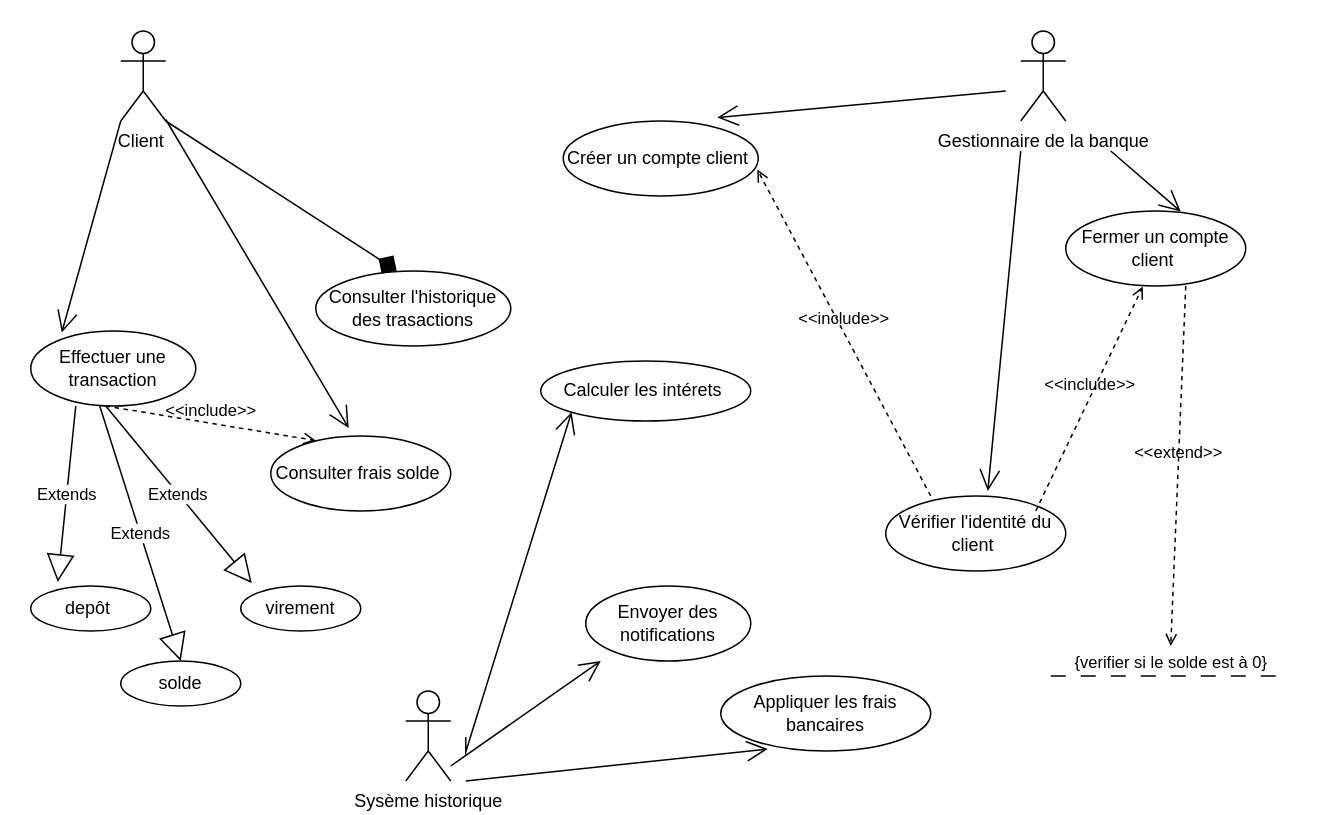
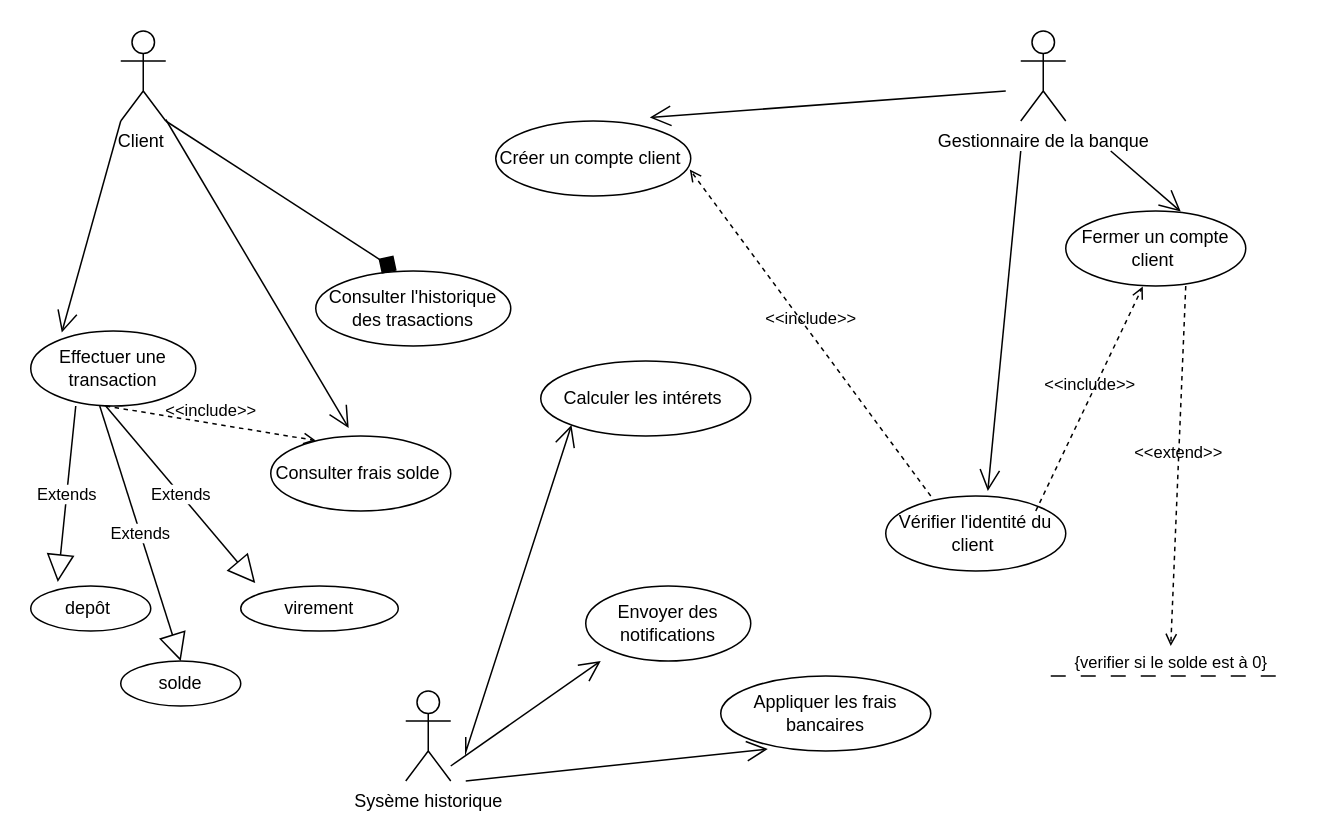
(661, 158) -> (593, 158)
(646, 391) -> (646, 398)
(301, 608) -> (320, 608)
